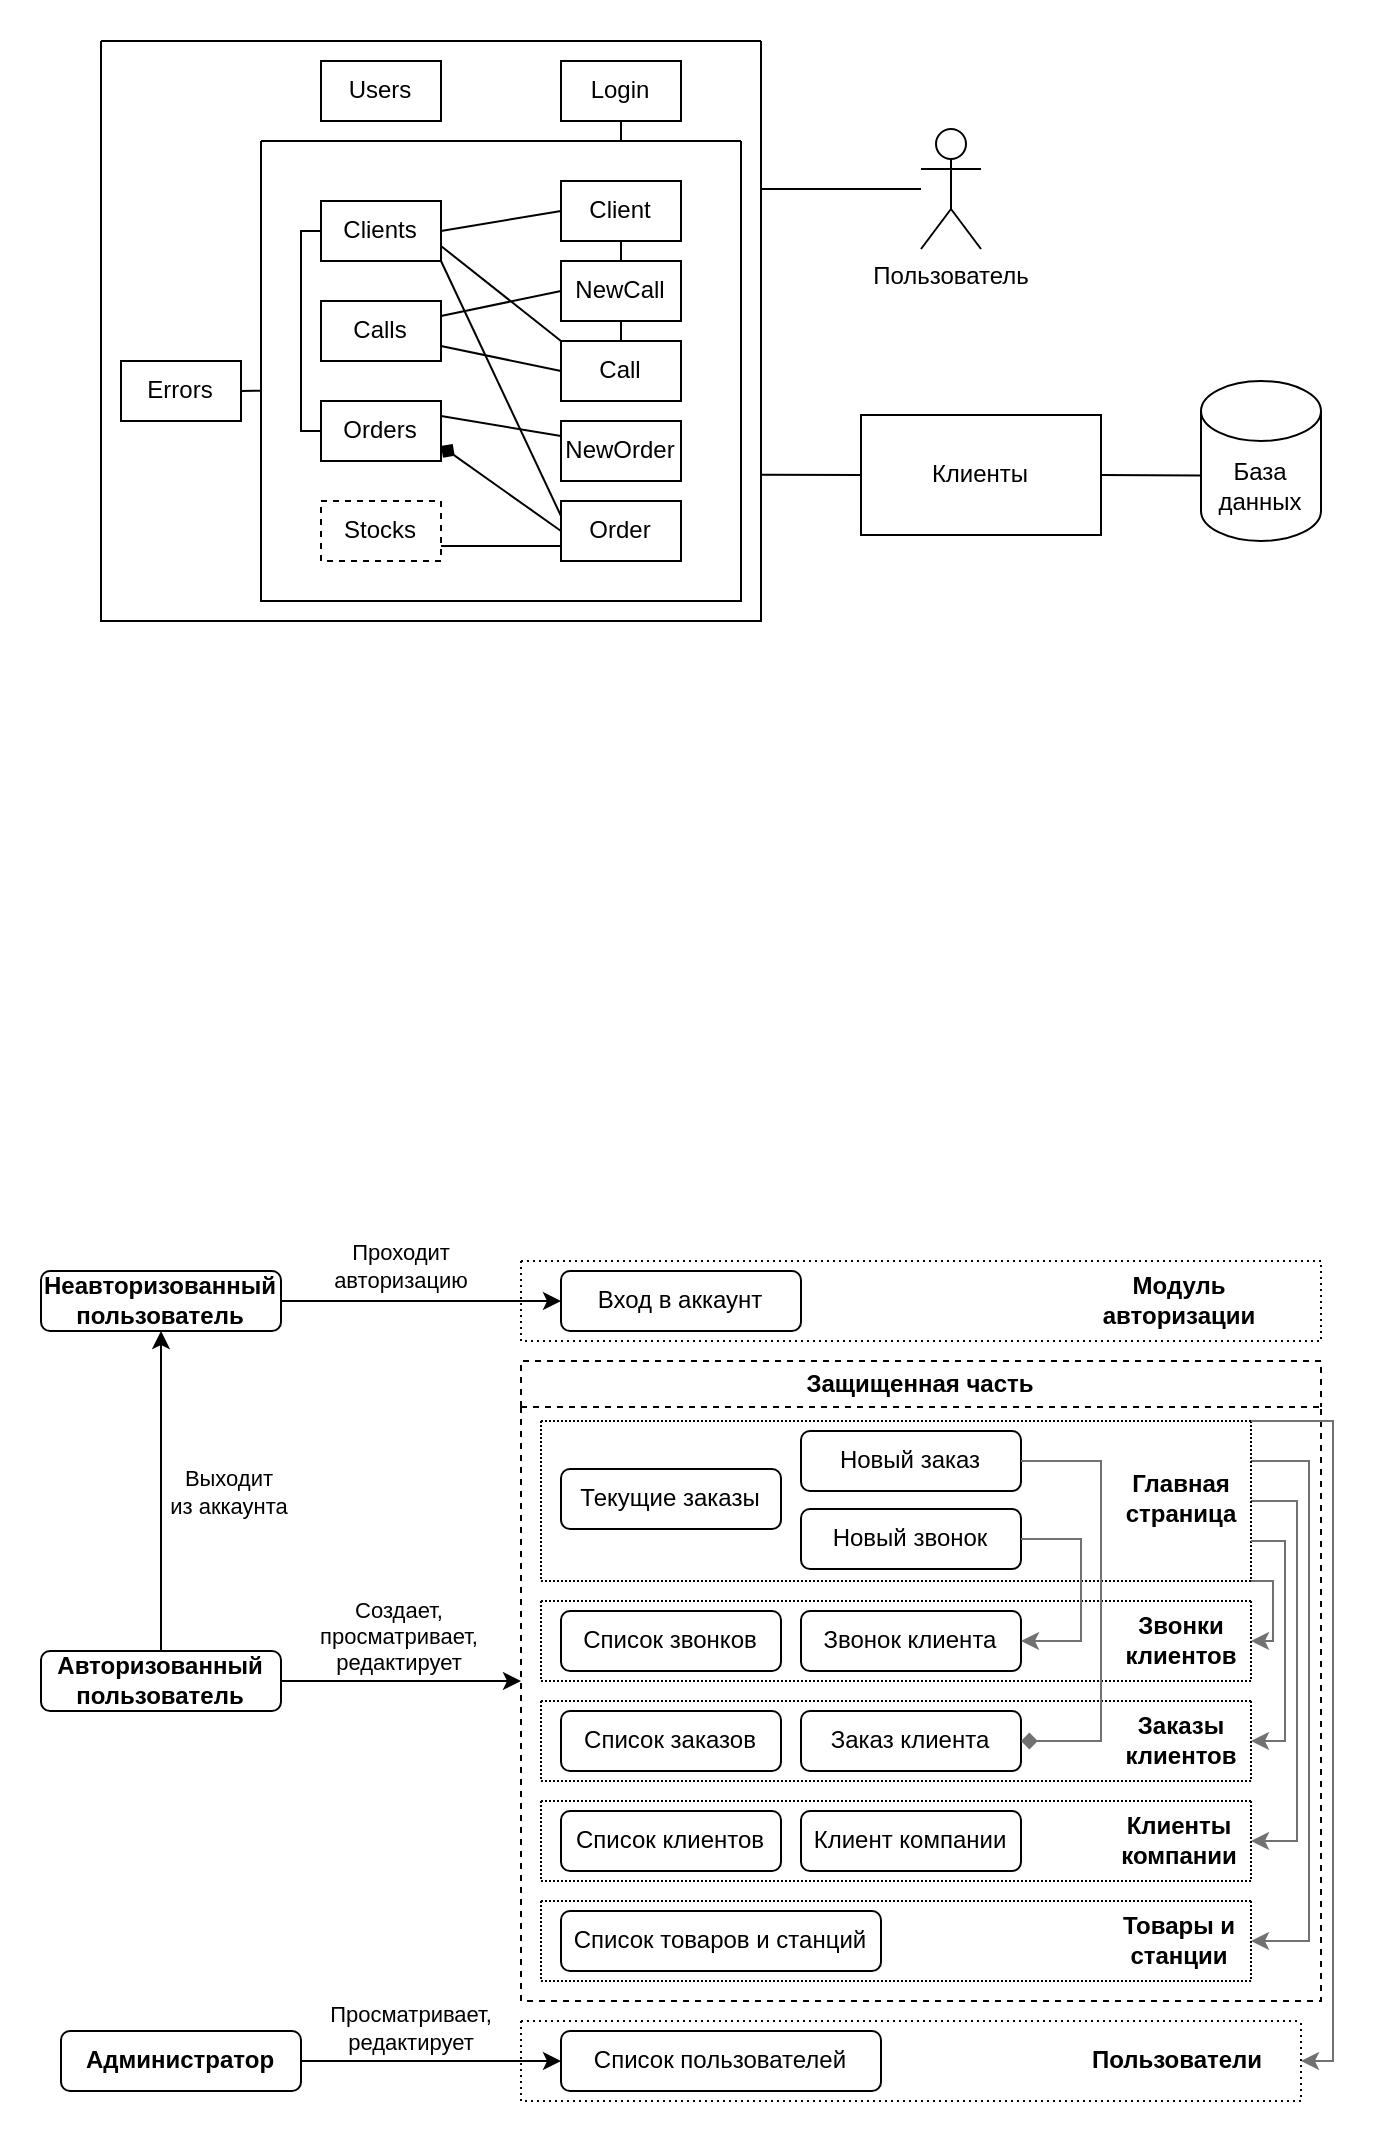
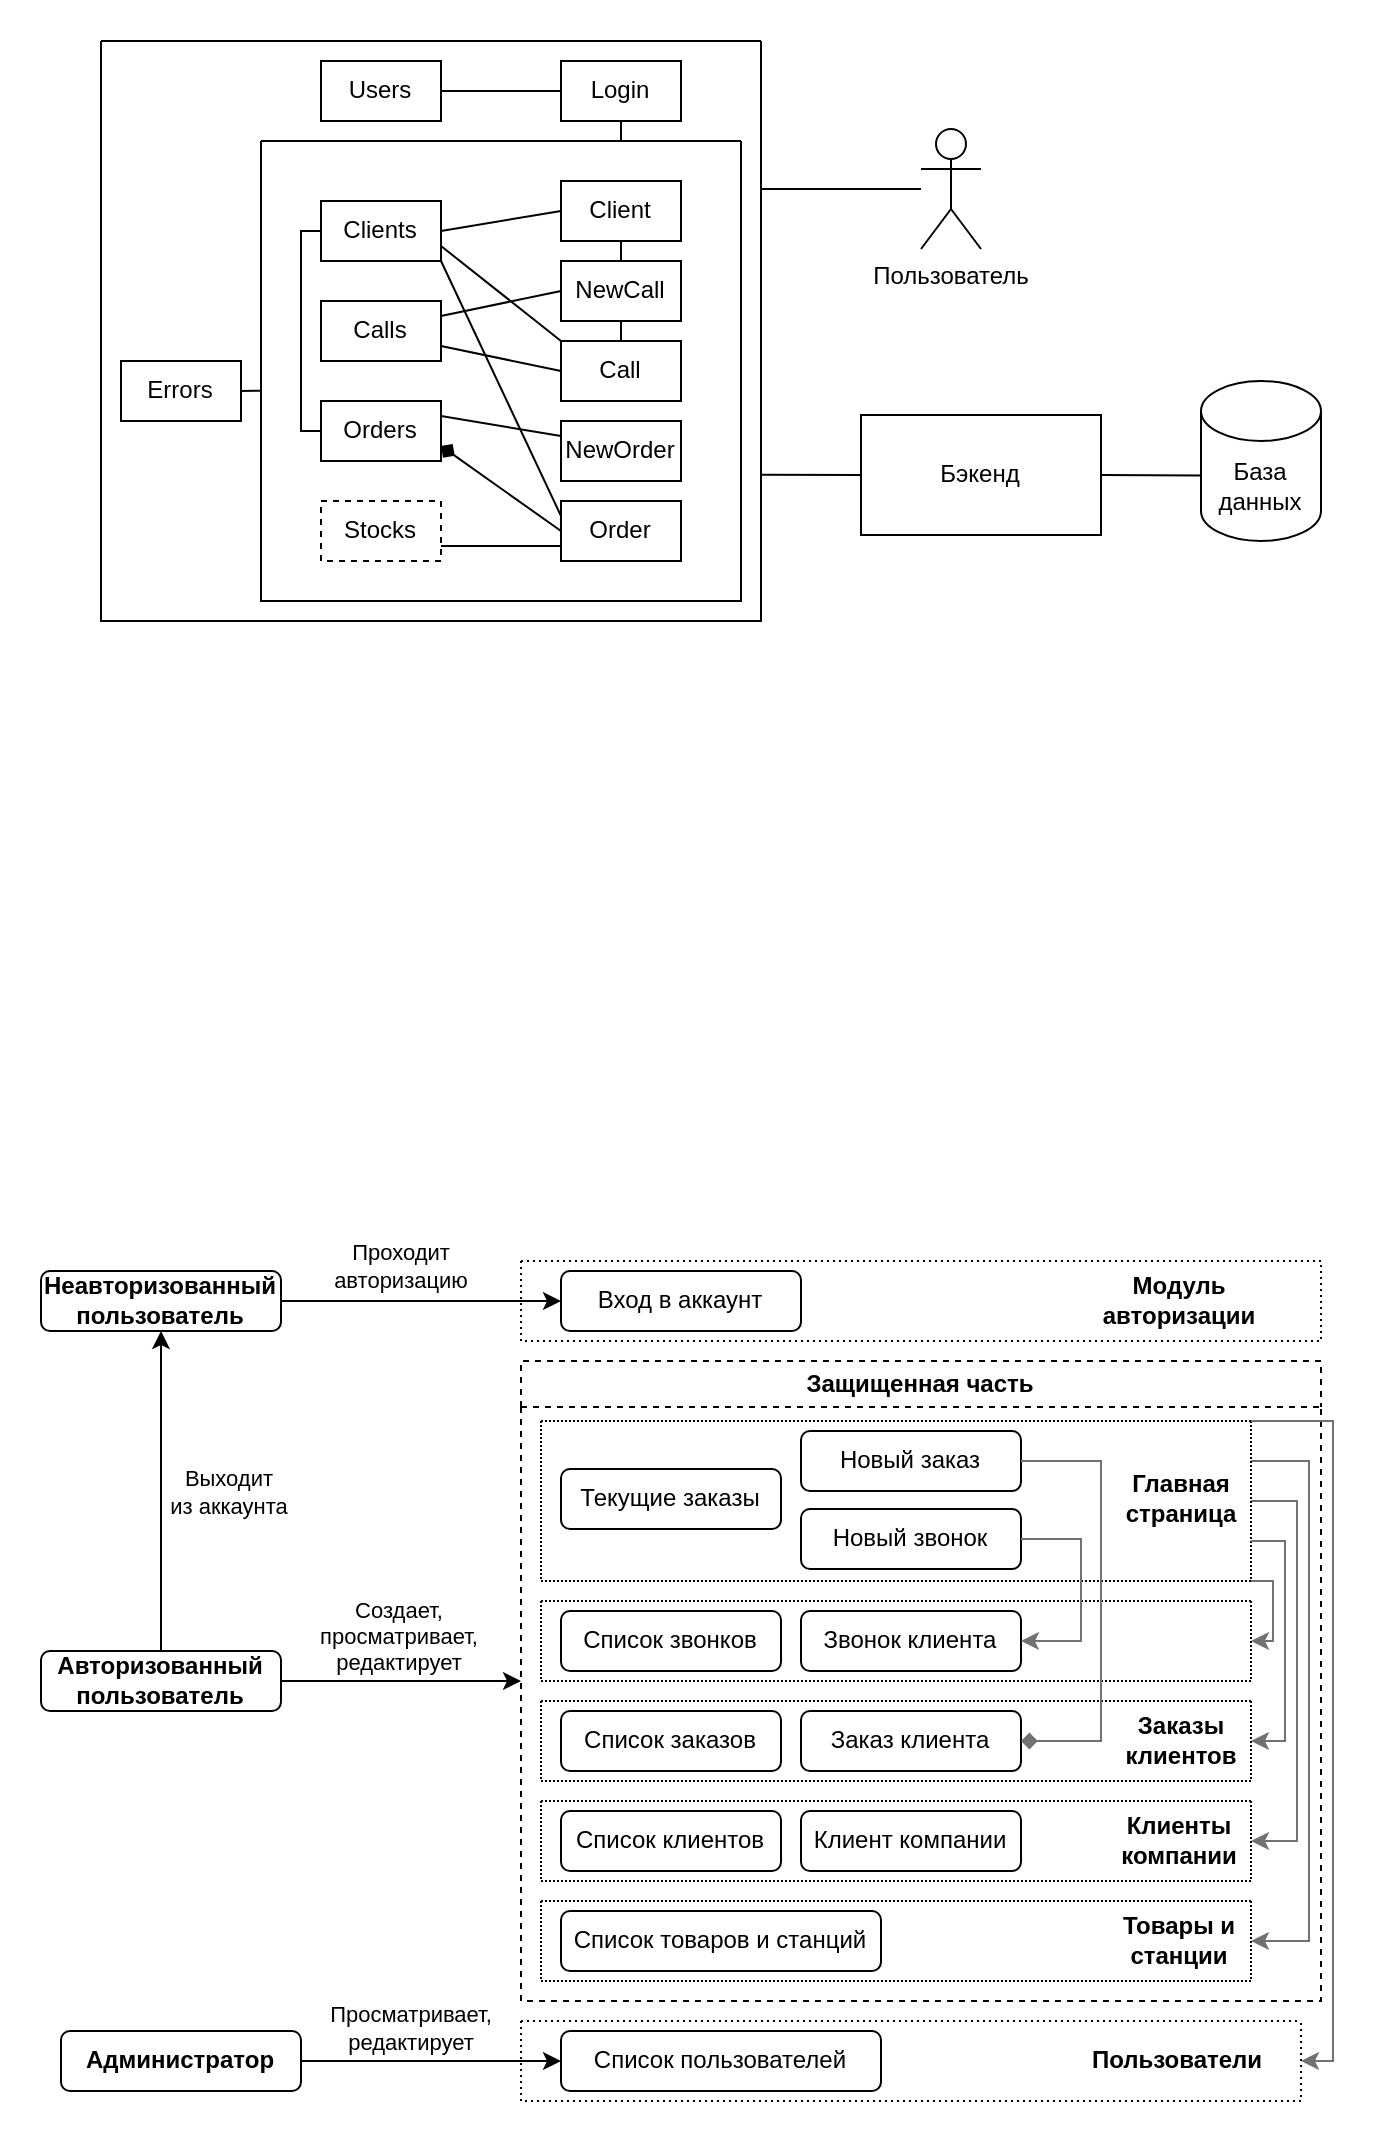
none -> (501, 91)
(981, 475) -> (981, 475)
(1181, 1641) -> none
